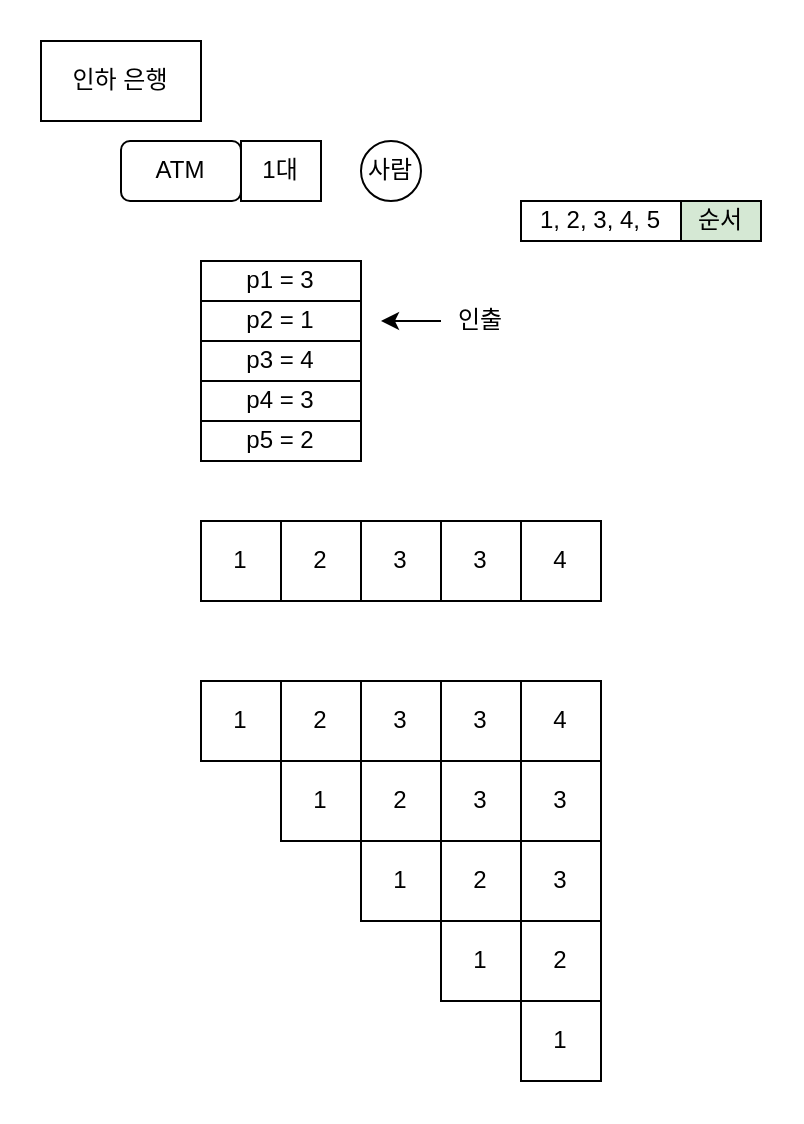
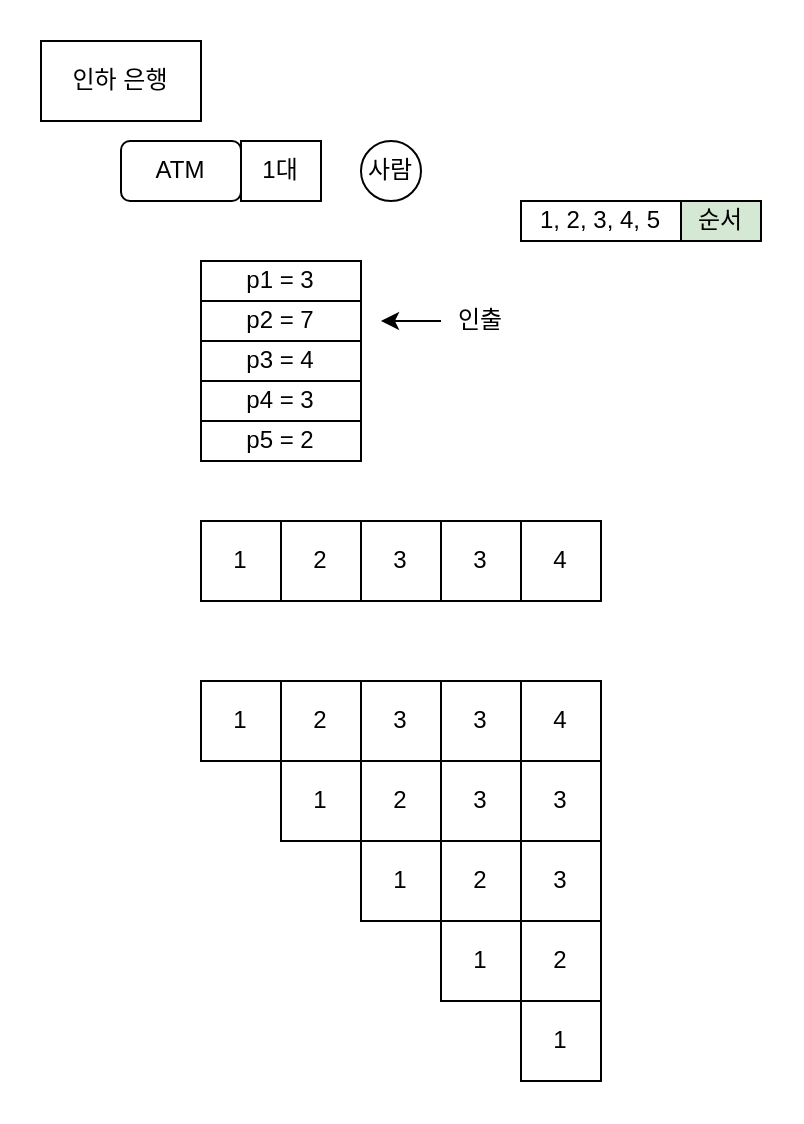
(281, 321) -> (281, 321)
